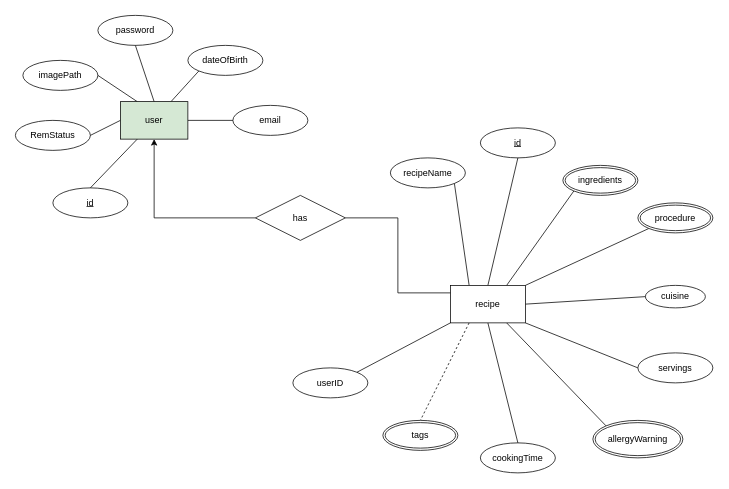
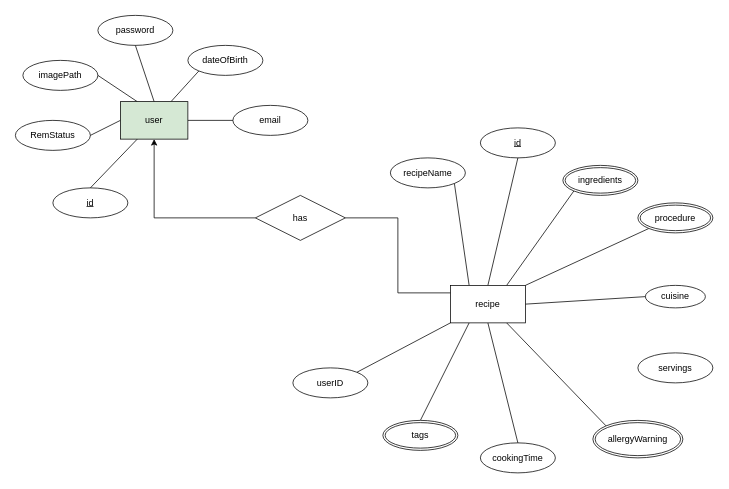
(581, 345) -> none
(445, 371) -> (445, 371)
